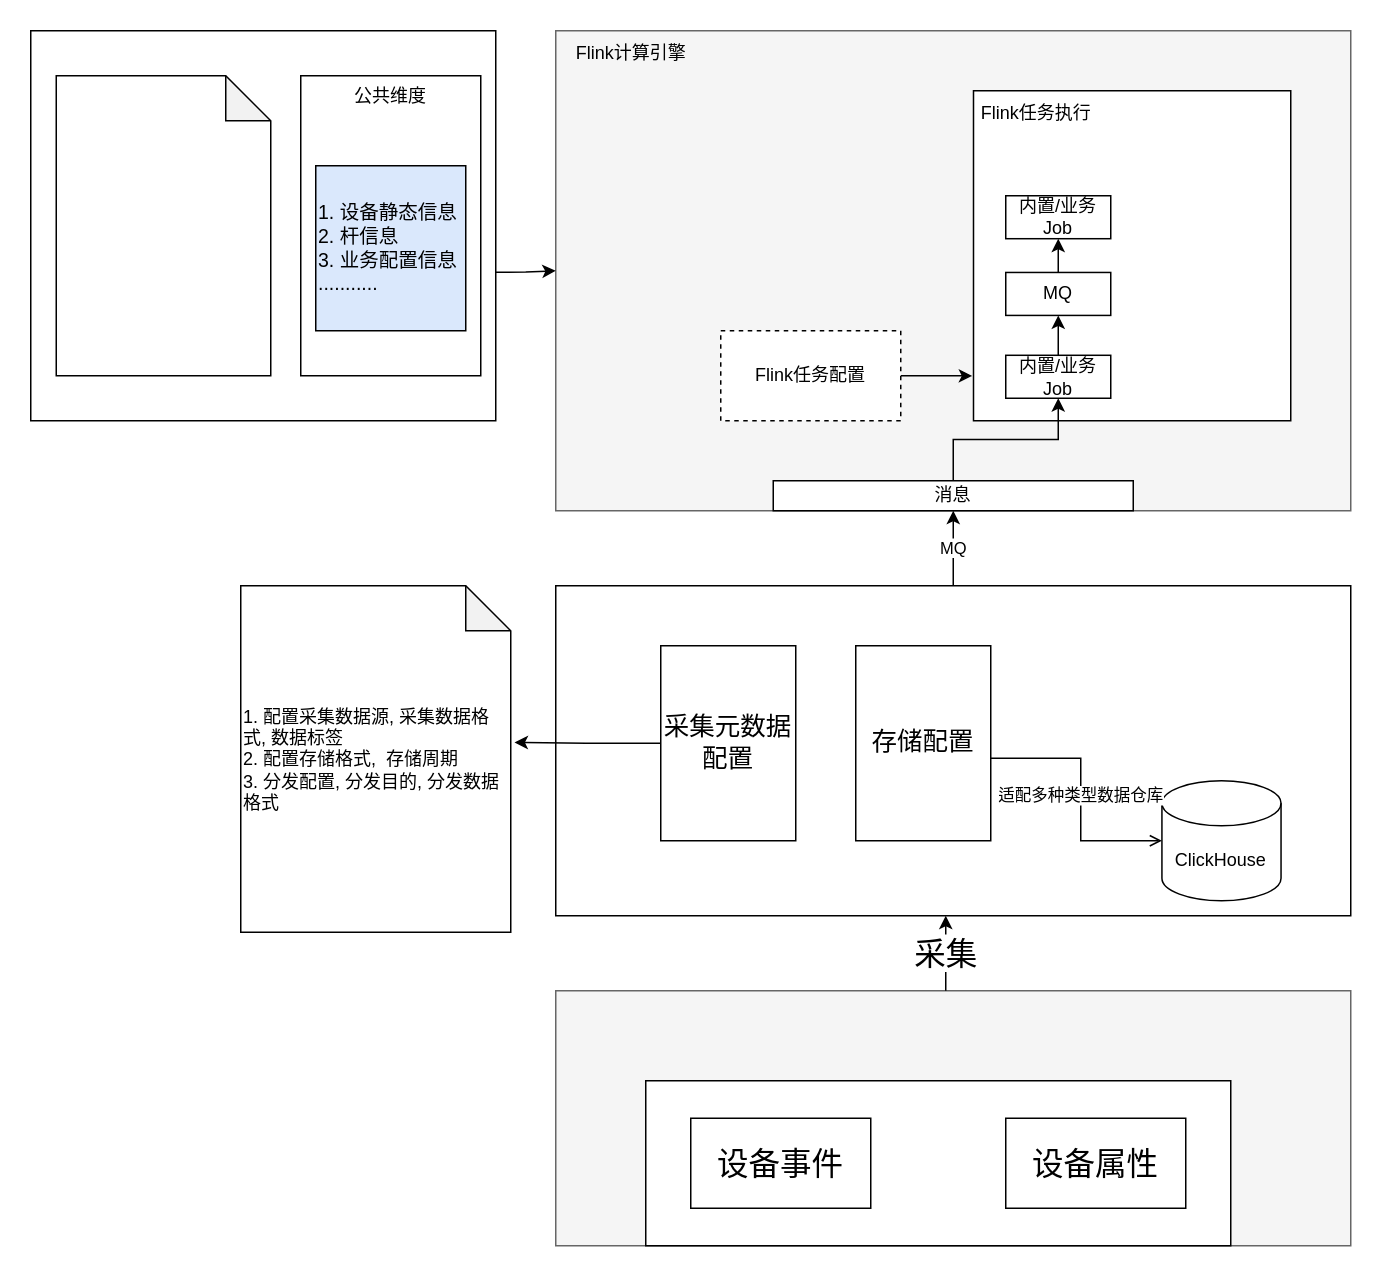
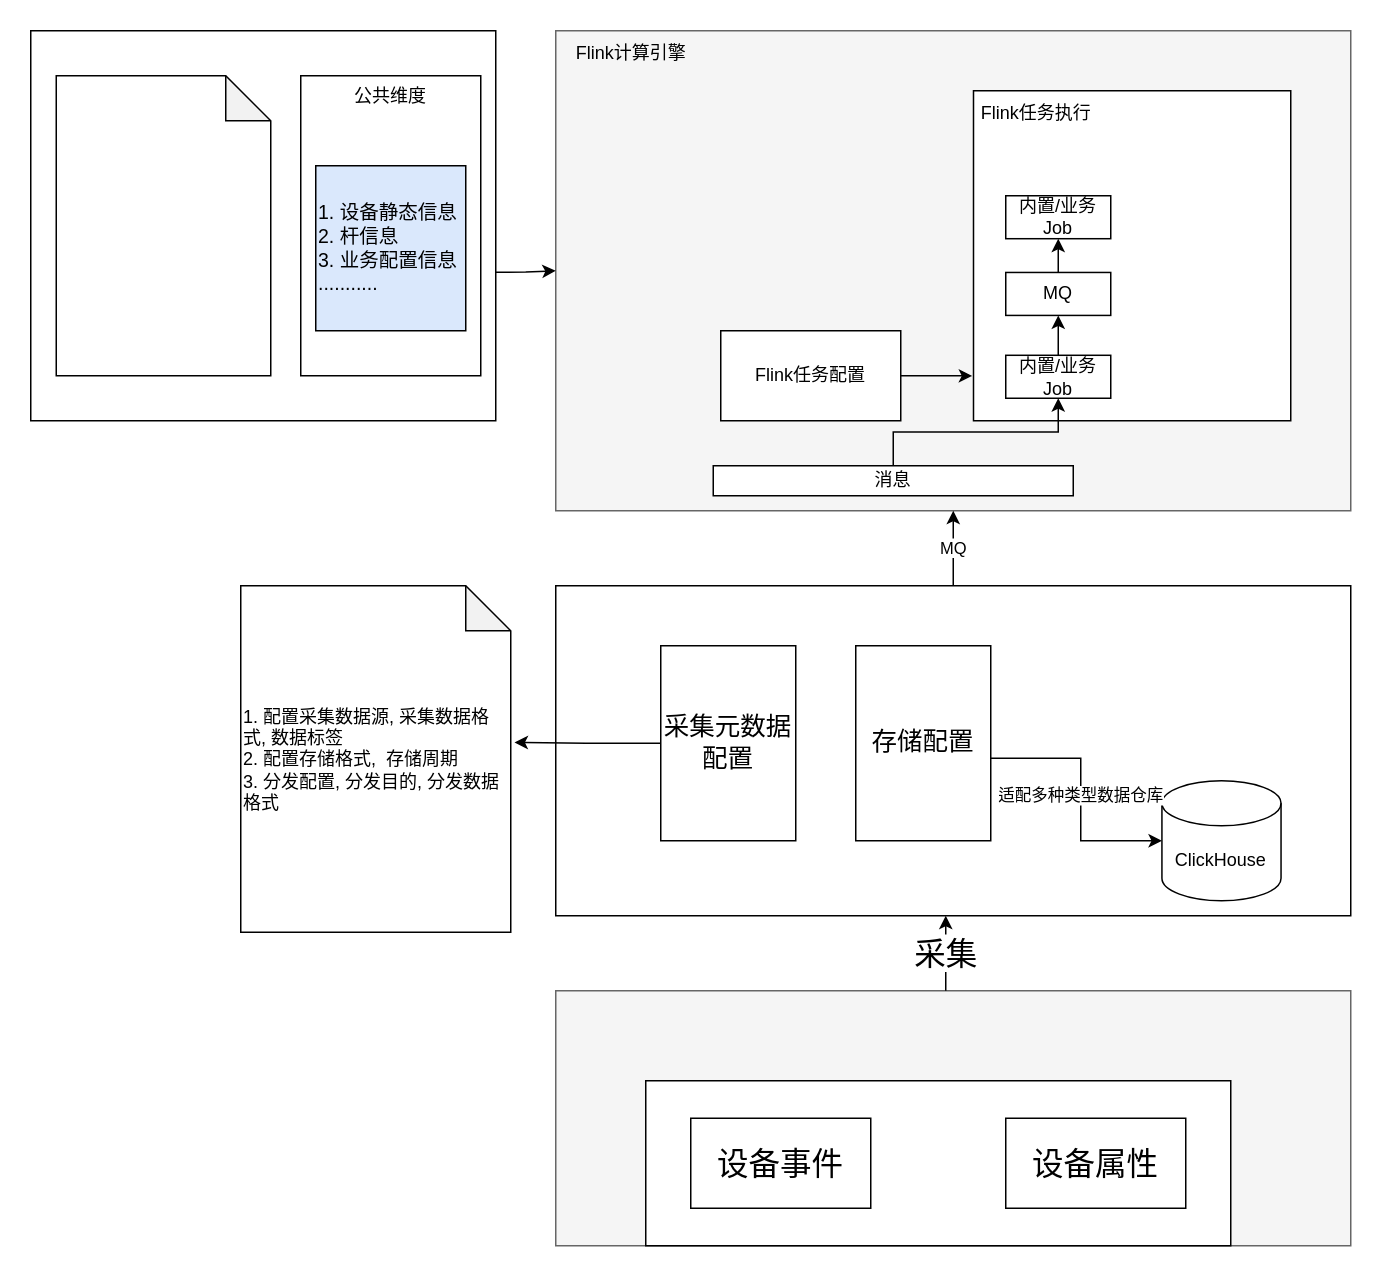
(811, 376) -> (811, 376)
(953, 496) -> (893, 481)
(1153, 841) -> (1150, 841)
